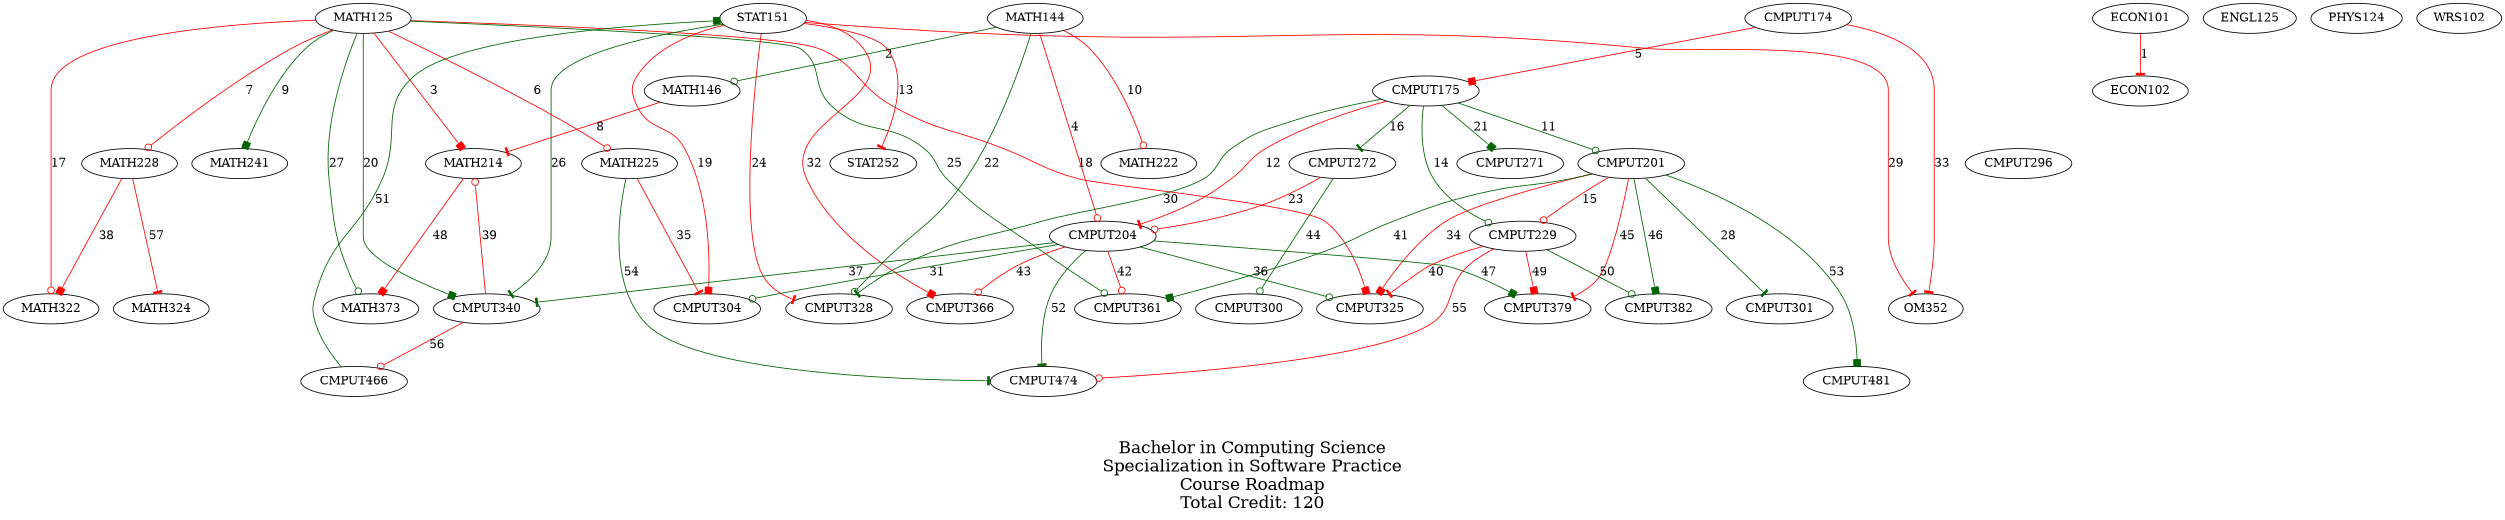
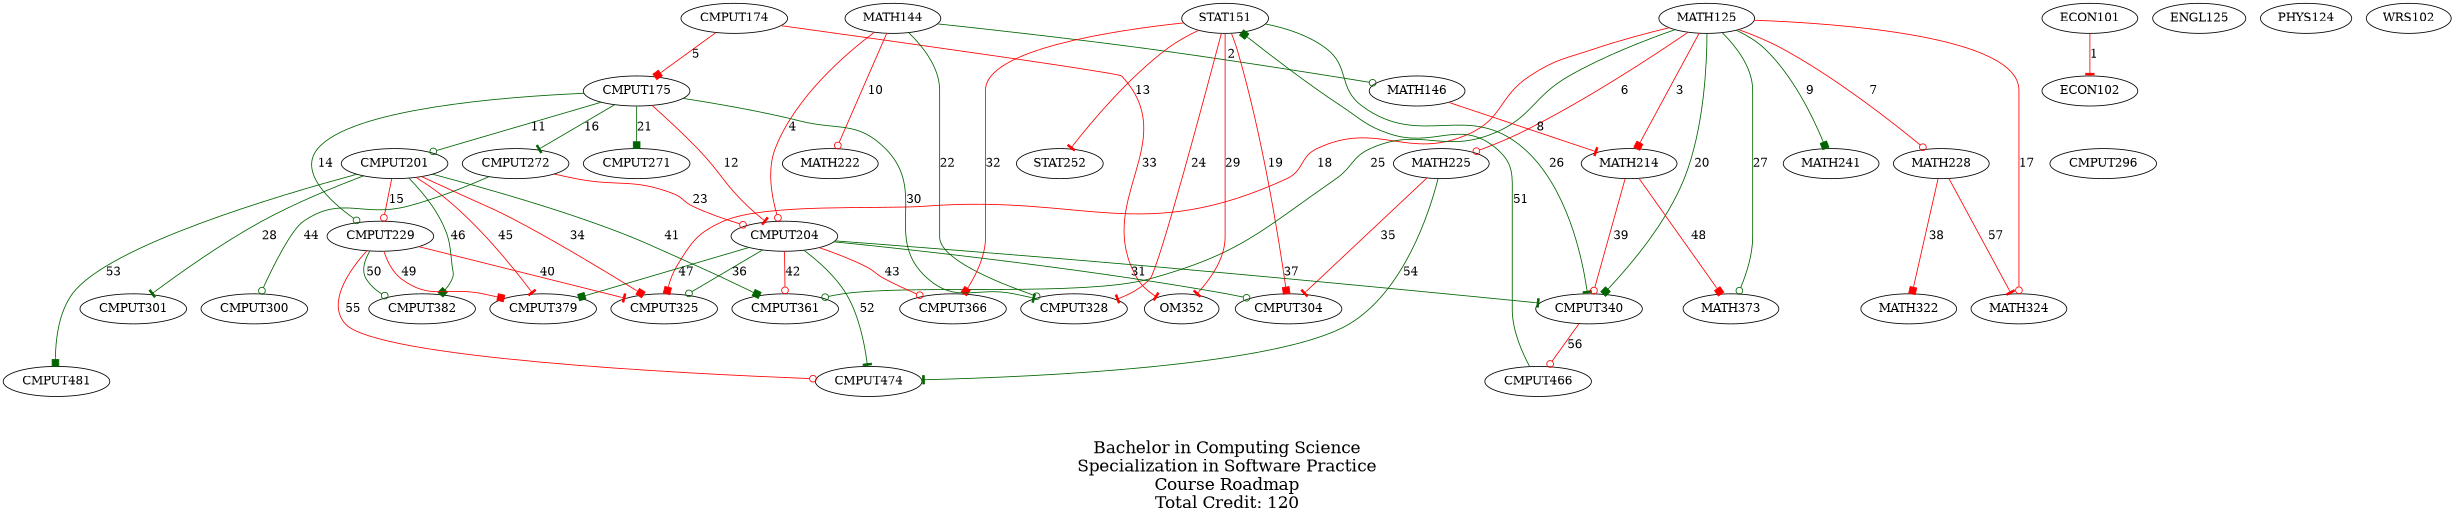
(79, 58) -> (1991, 58)
(480, 240) -> (1610, 233)
